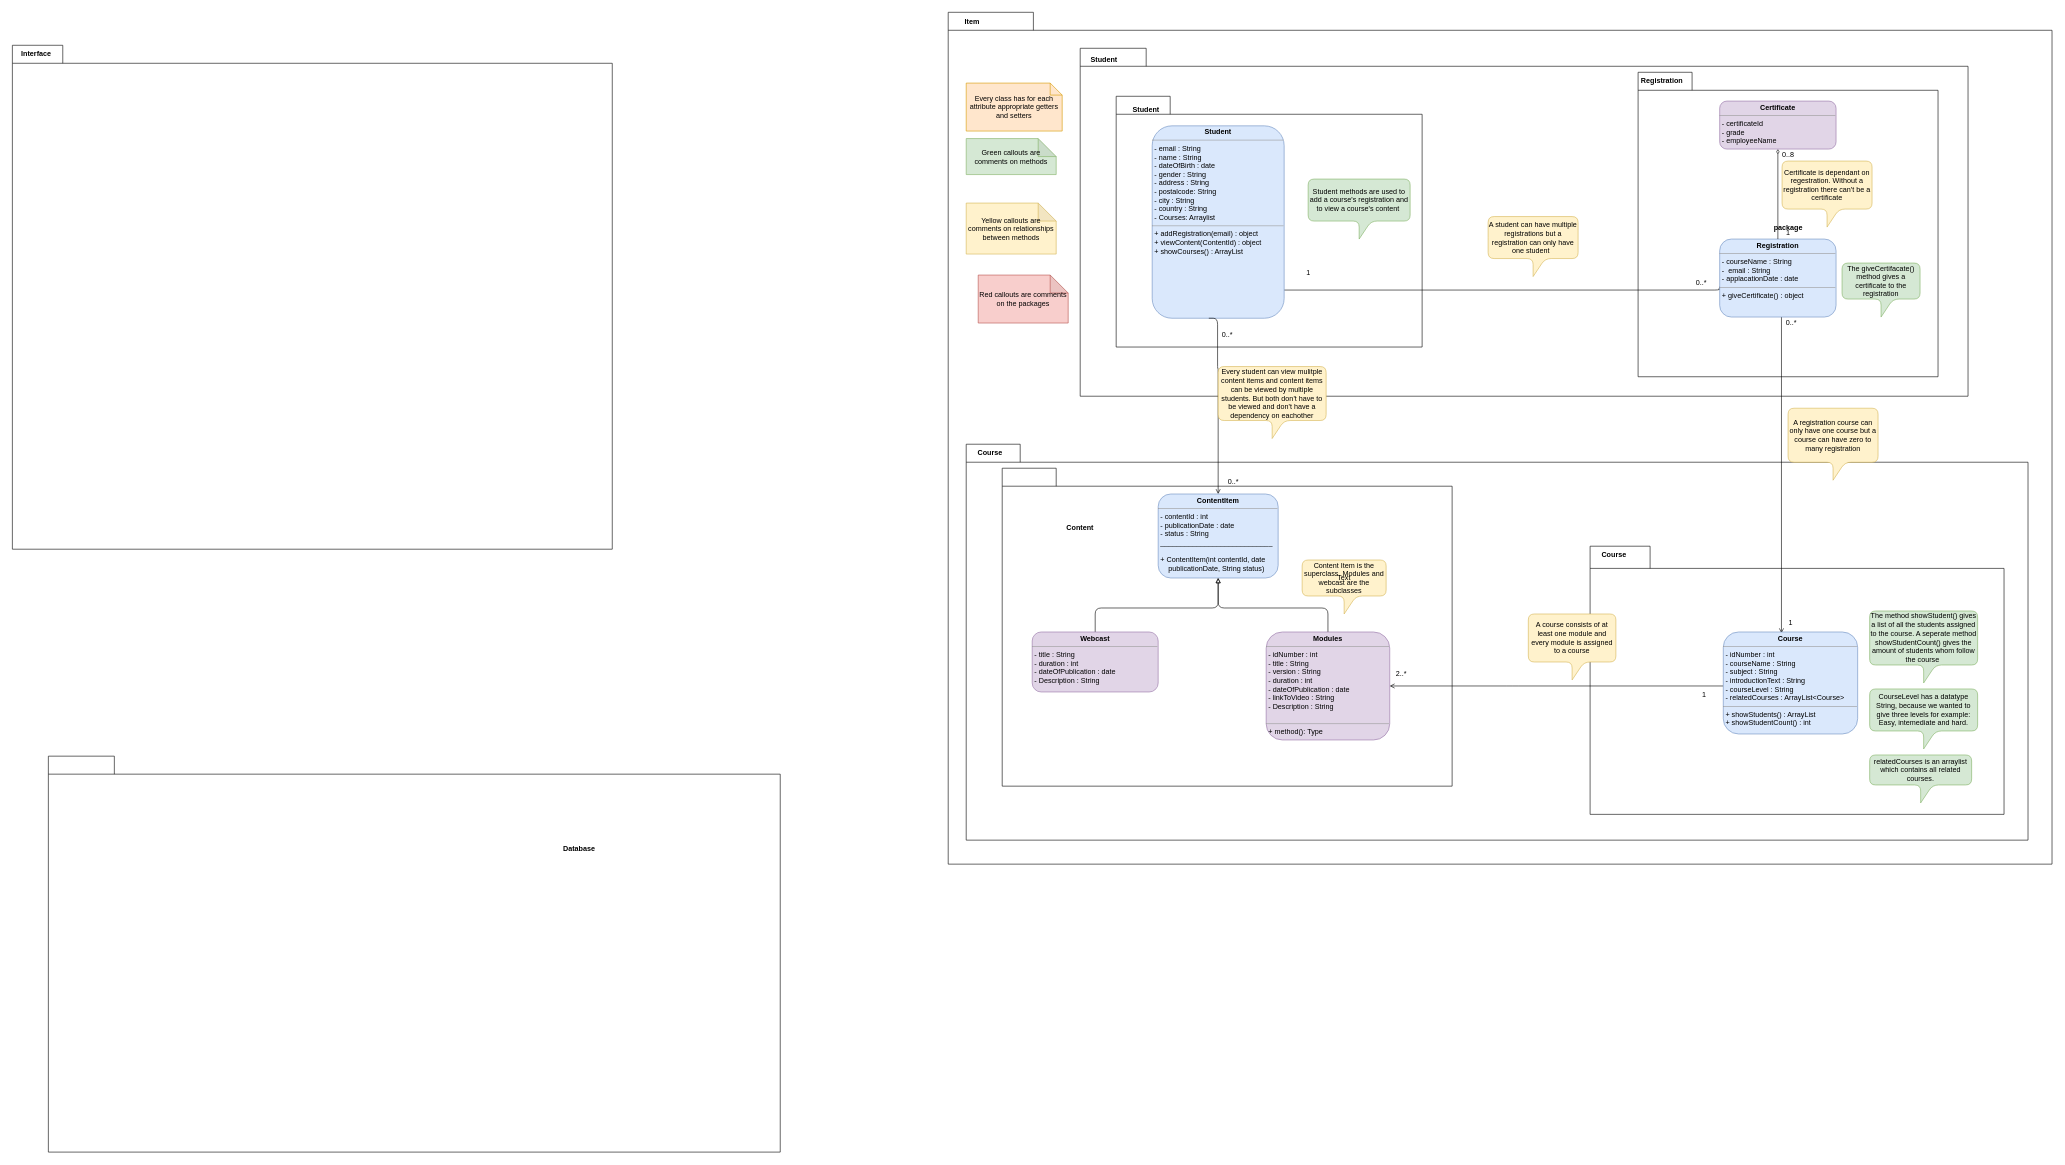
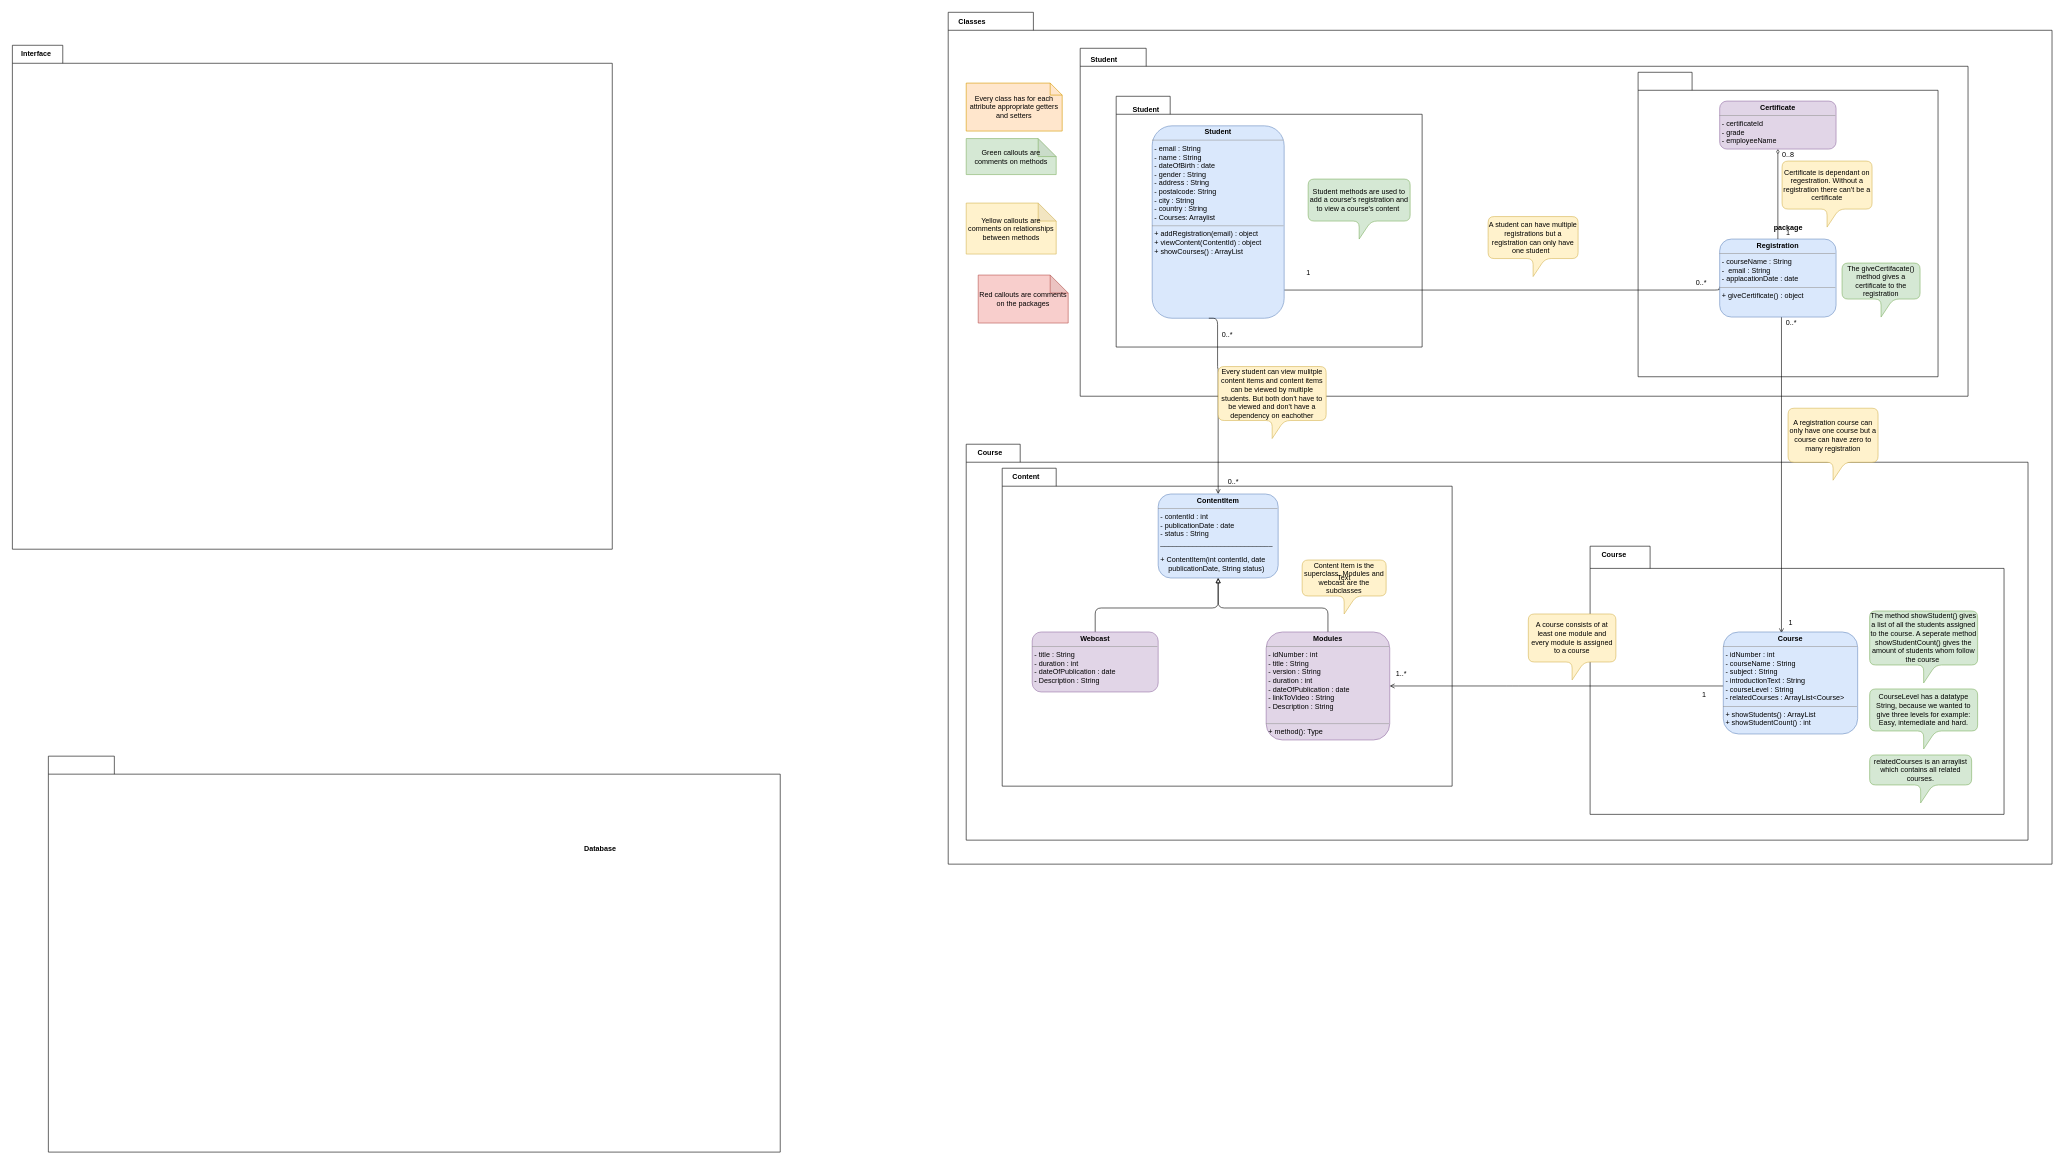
(972, 22) -> (972, 22)
(1662, 80) -> none
(1080, 527) -> (1026, 476)
(1402, 674) -> (1402, 674)
(579, 848) -> (600, 848)
